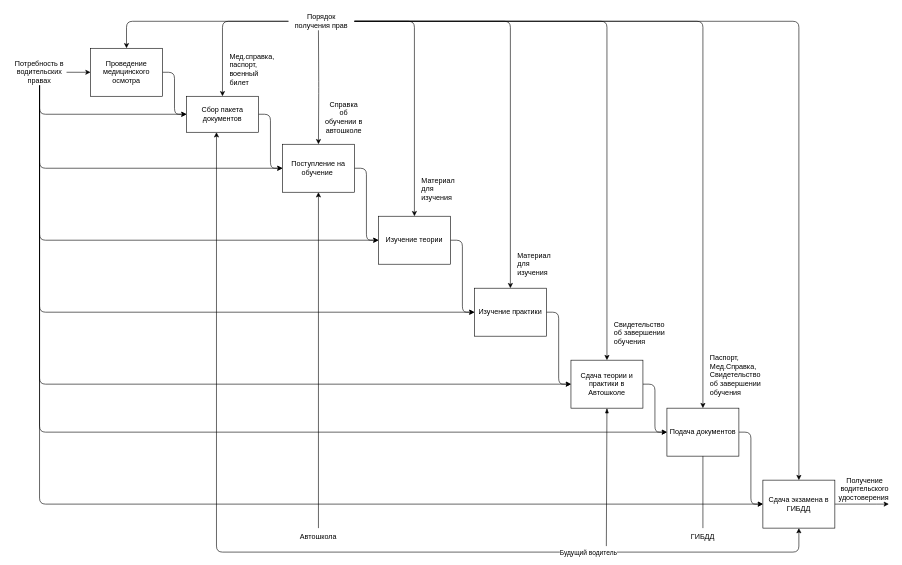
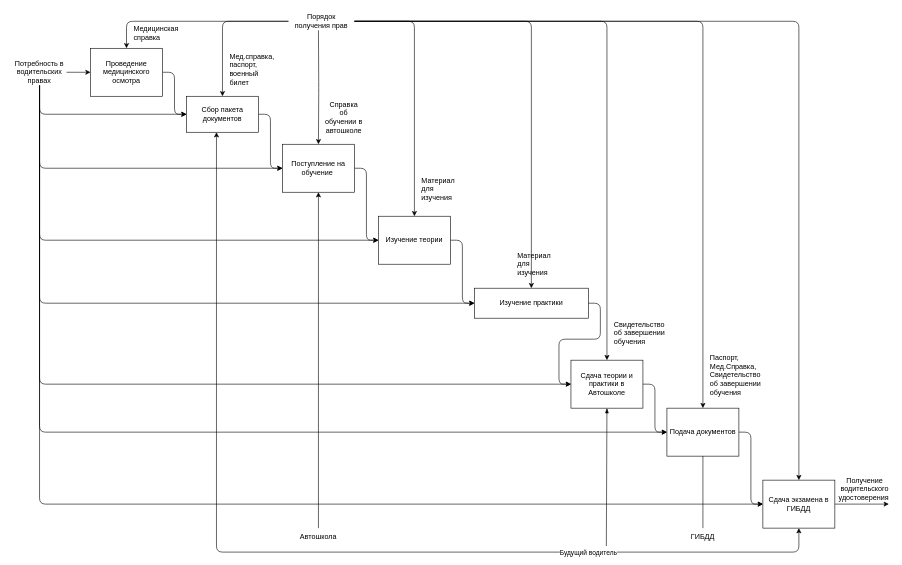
none -> (150, 33)
(510, 312) -> (531, 303)
